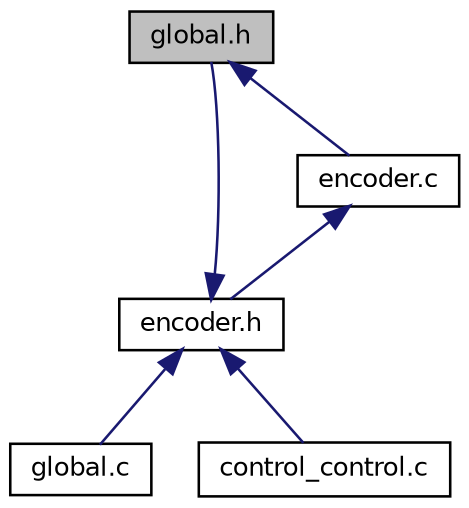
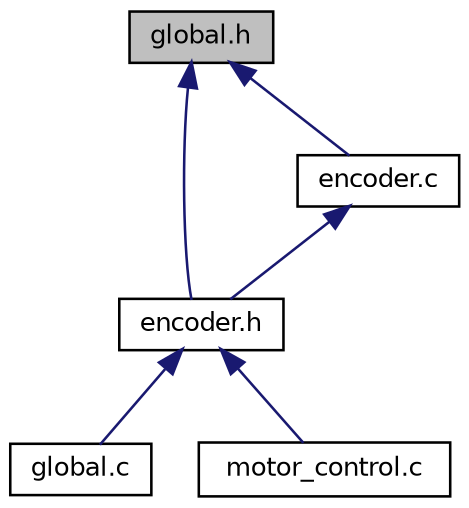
(219, 168) -> (184, 194)
(325, 469) -> (325, 469)
